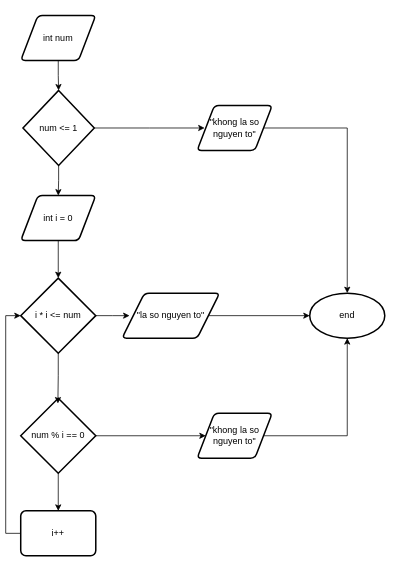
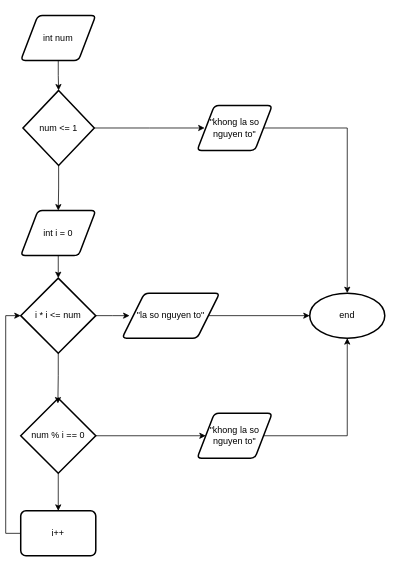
(58, 218) -> (58, 233)
